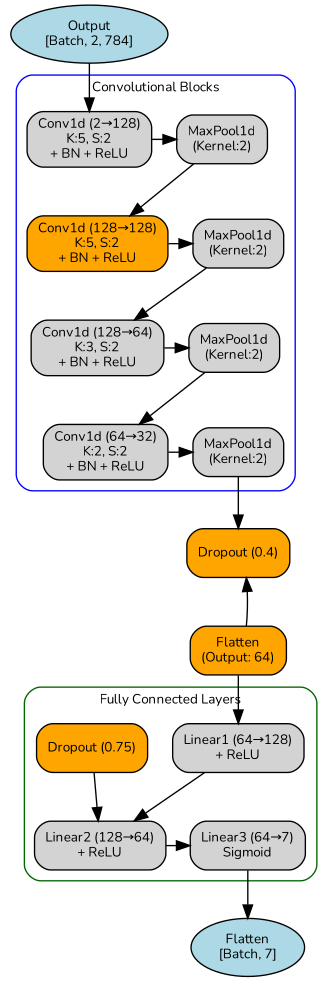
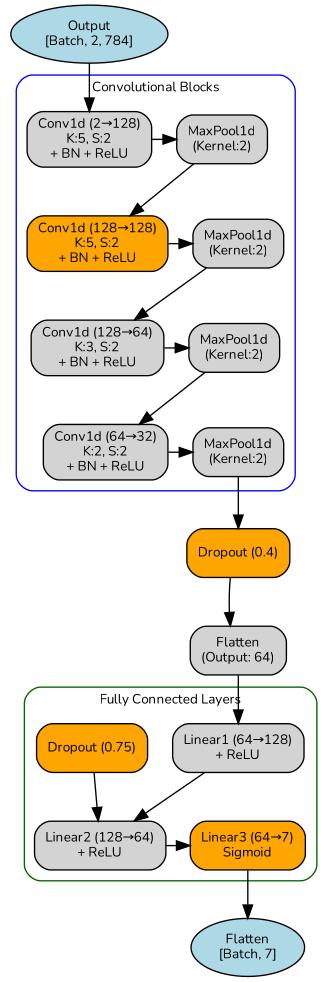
(247, 609) -> (229, 595)
(238, 651) -> (238, 651)
(248, 846) -> (248, 846)
